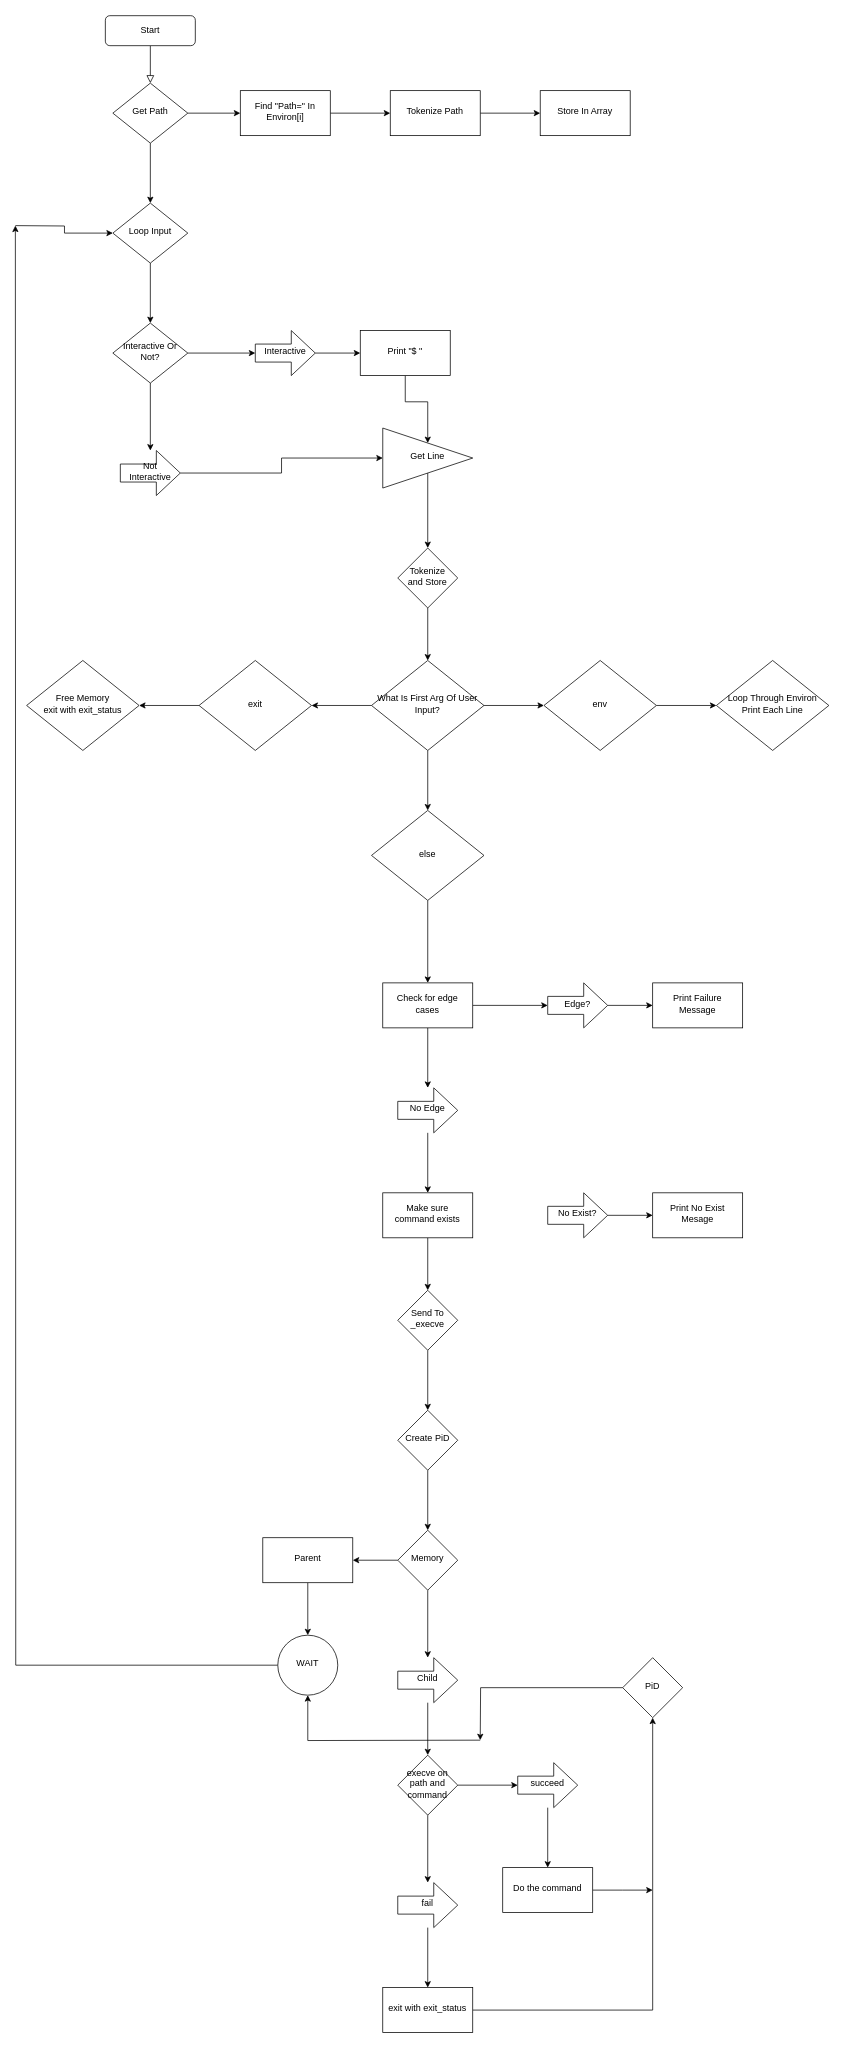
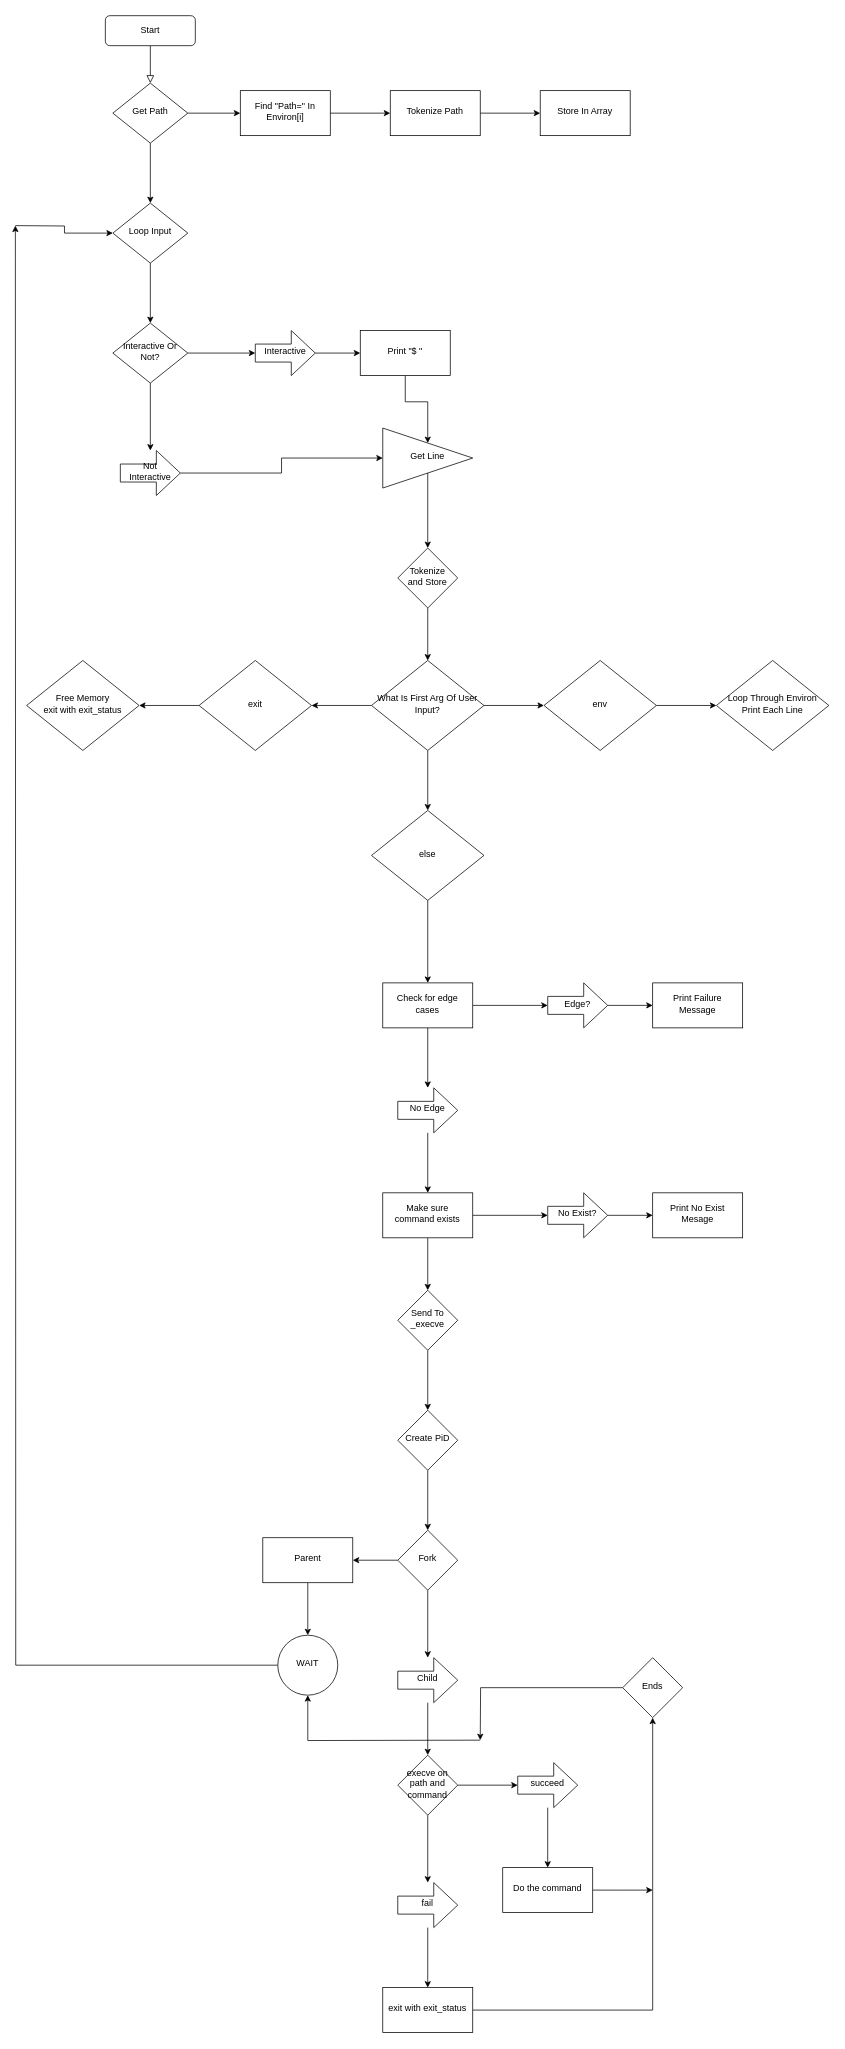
none -> (508, 1215)
(428, 1559) -> (428, 1559)
(653, 1686) -> (653, 1686)
